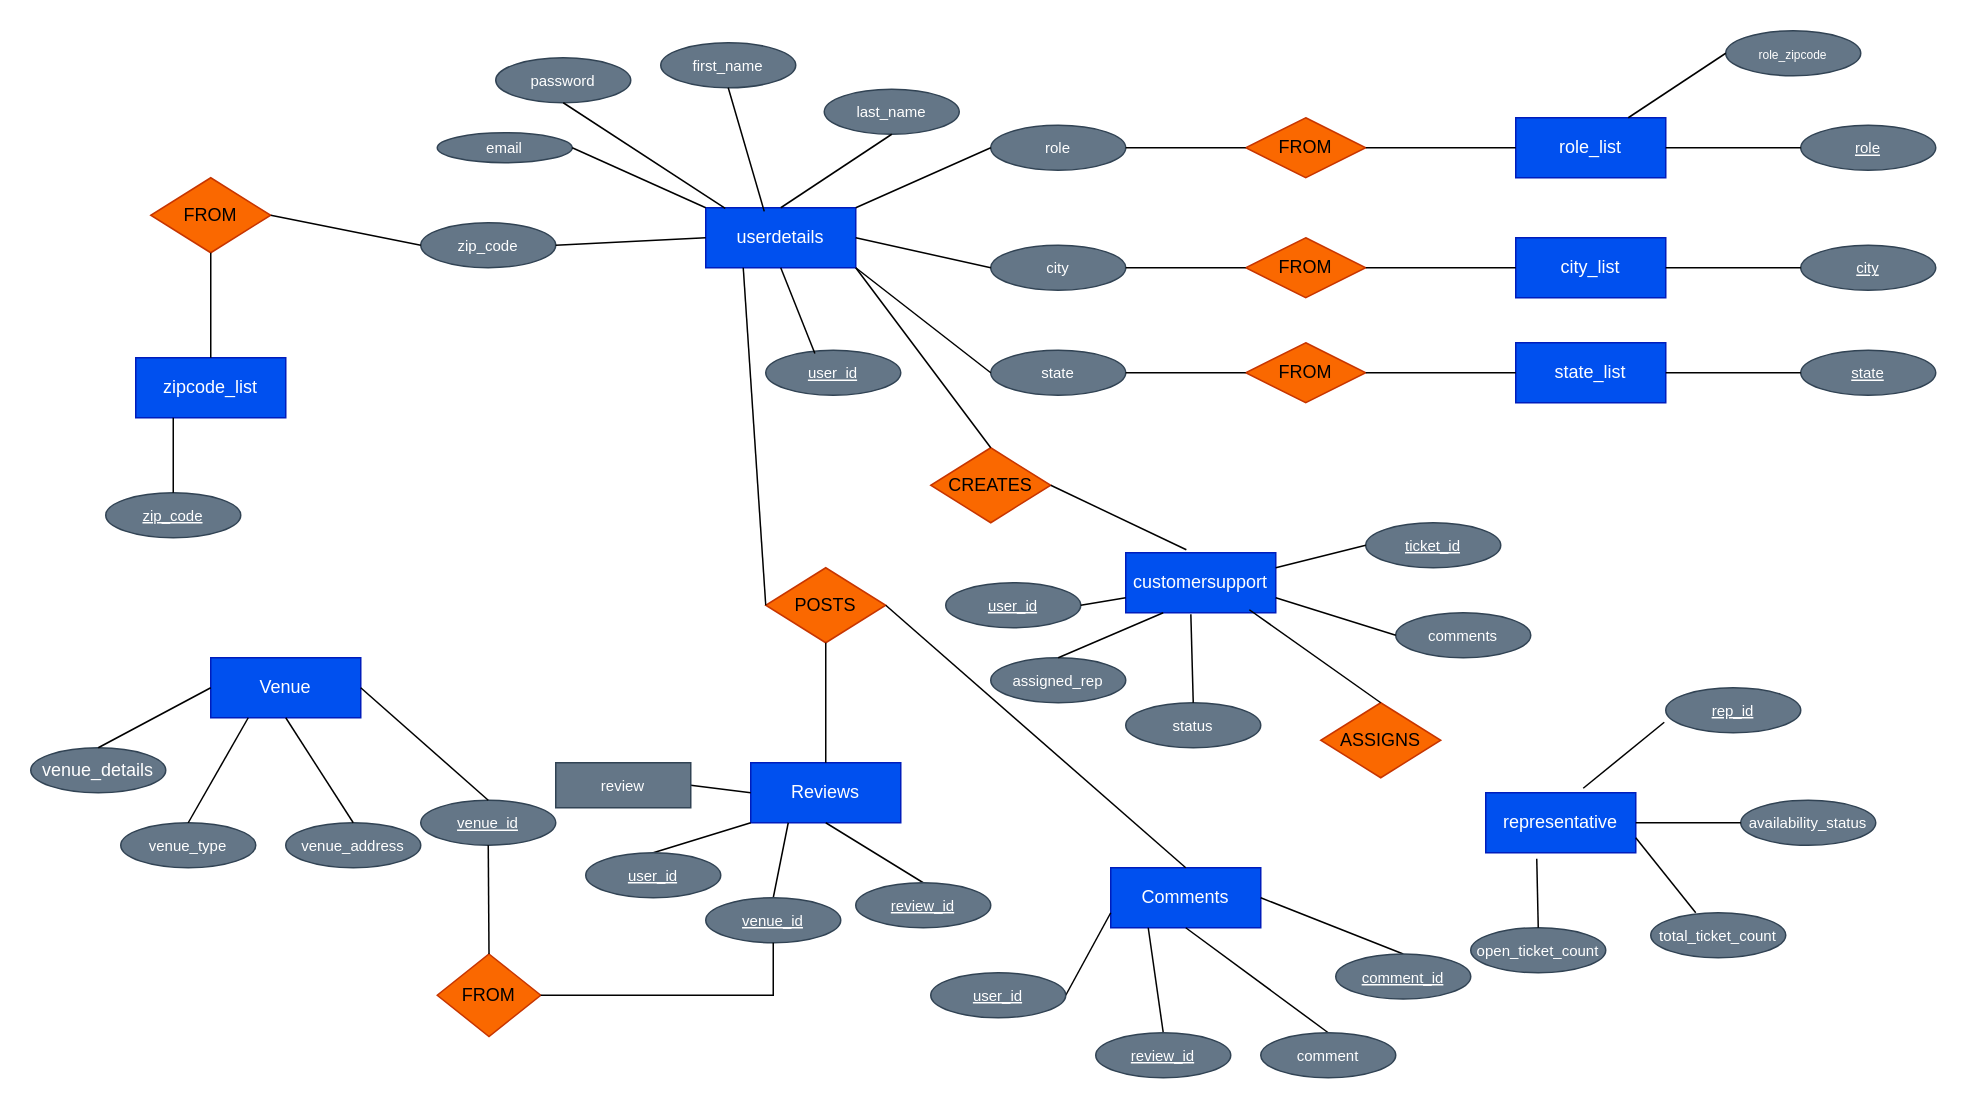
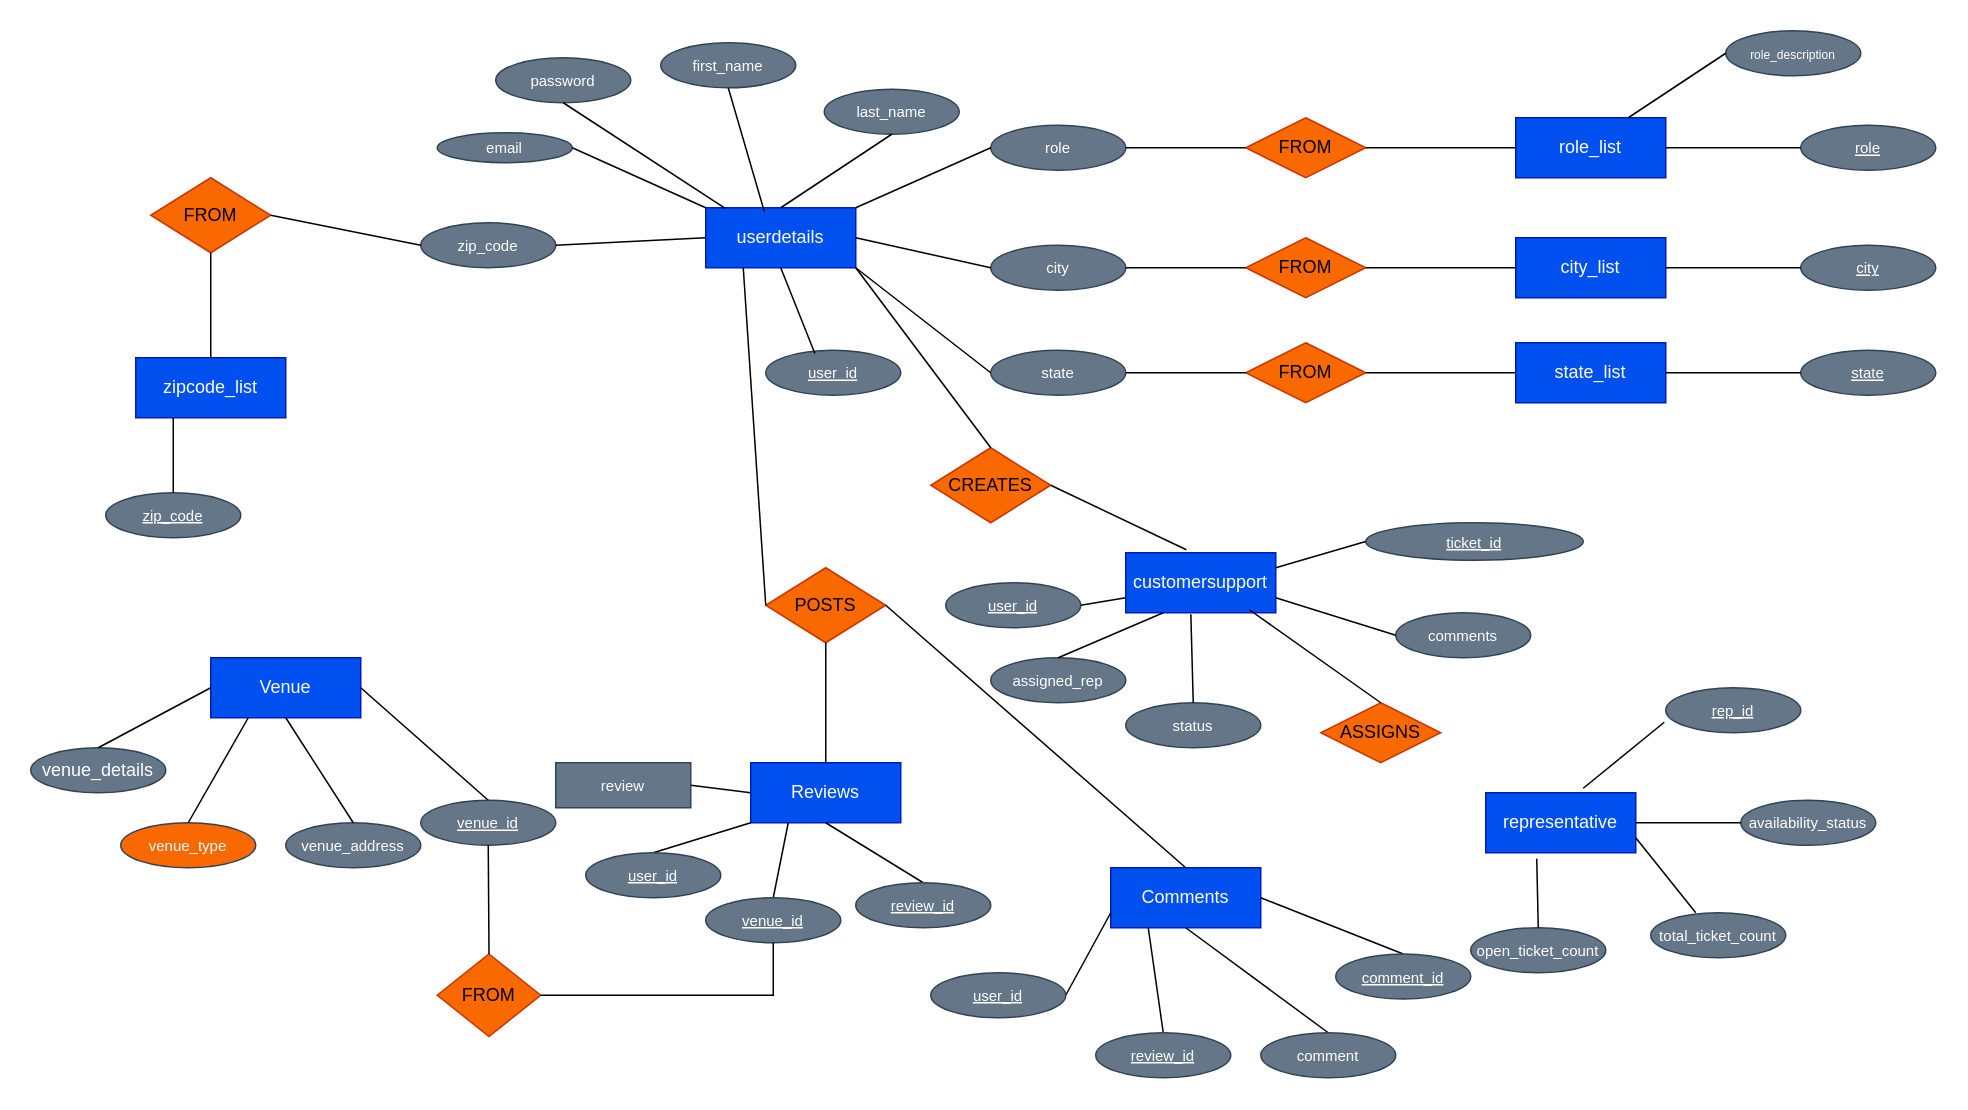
(1793, 53) -> (1793, 53)
(1433, 545) -> (1475, 542)
(1381, 740) -> (1381, 733)
(188, 845) -> (188, 845)
